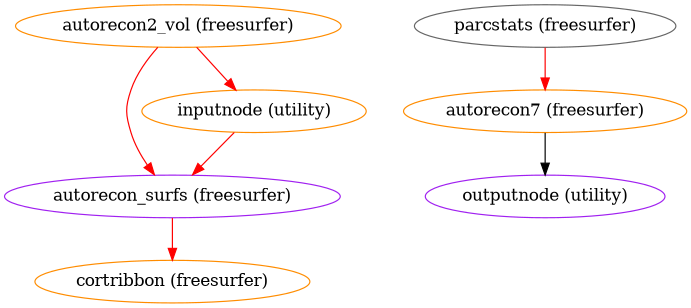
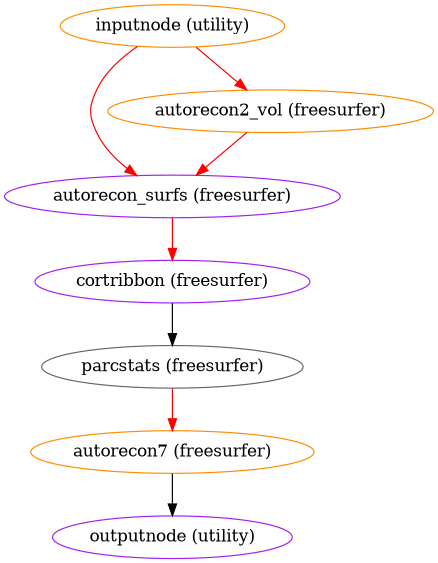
(212, 64) -> (217, 65)
(172, 282) -> (172, 282)
none -> (172, 318)
